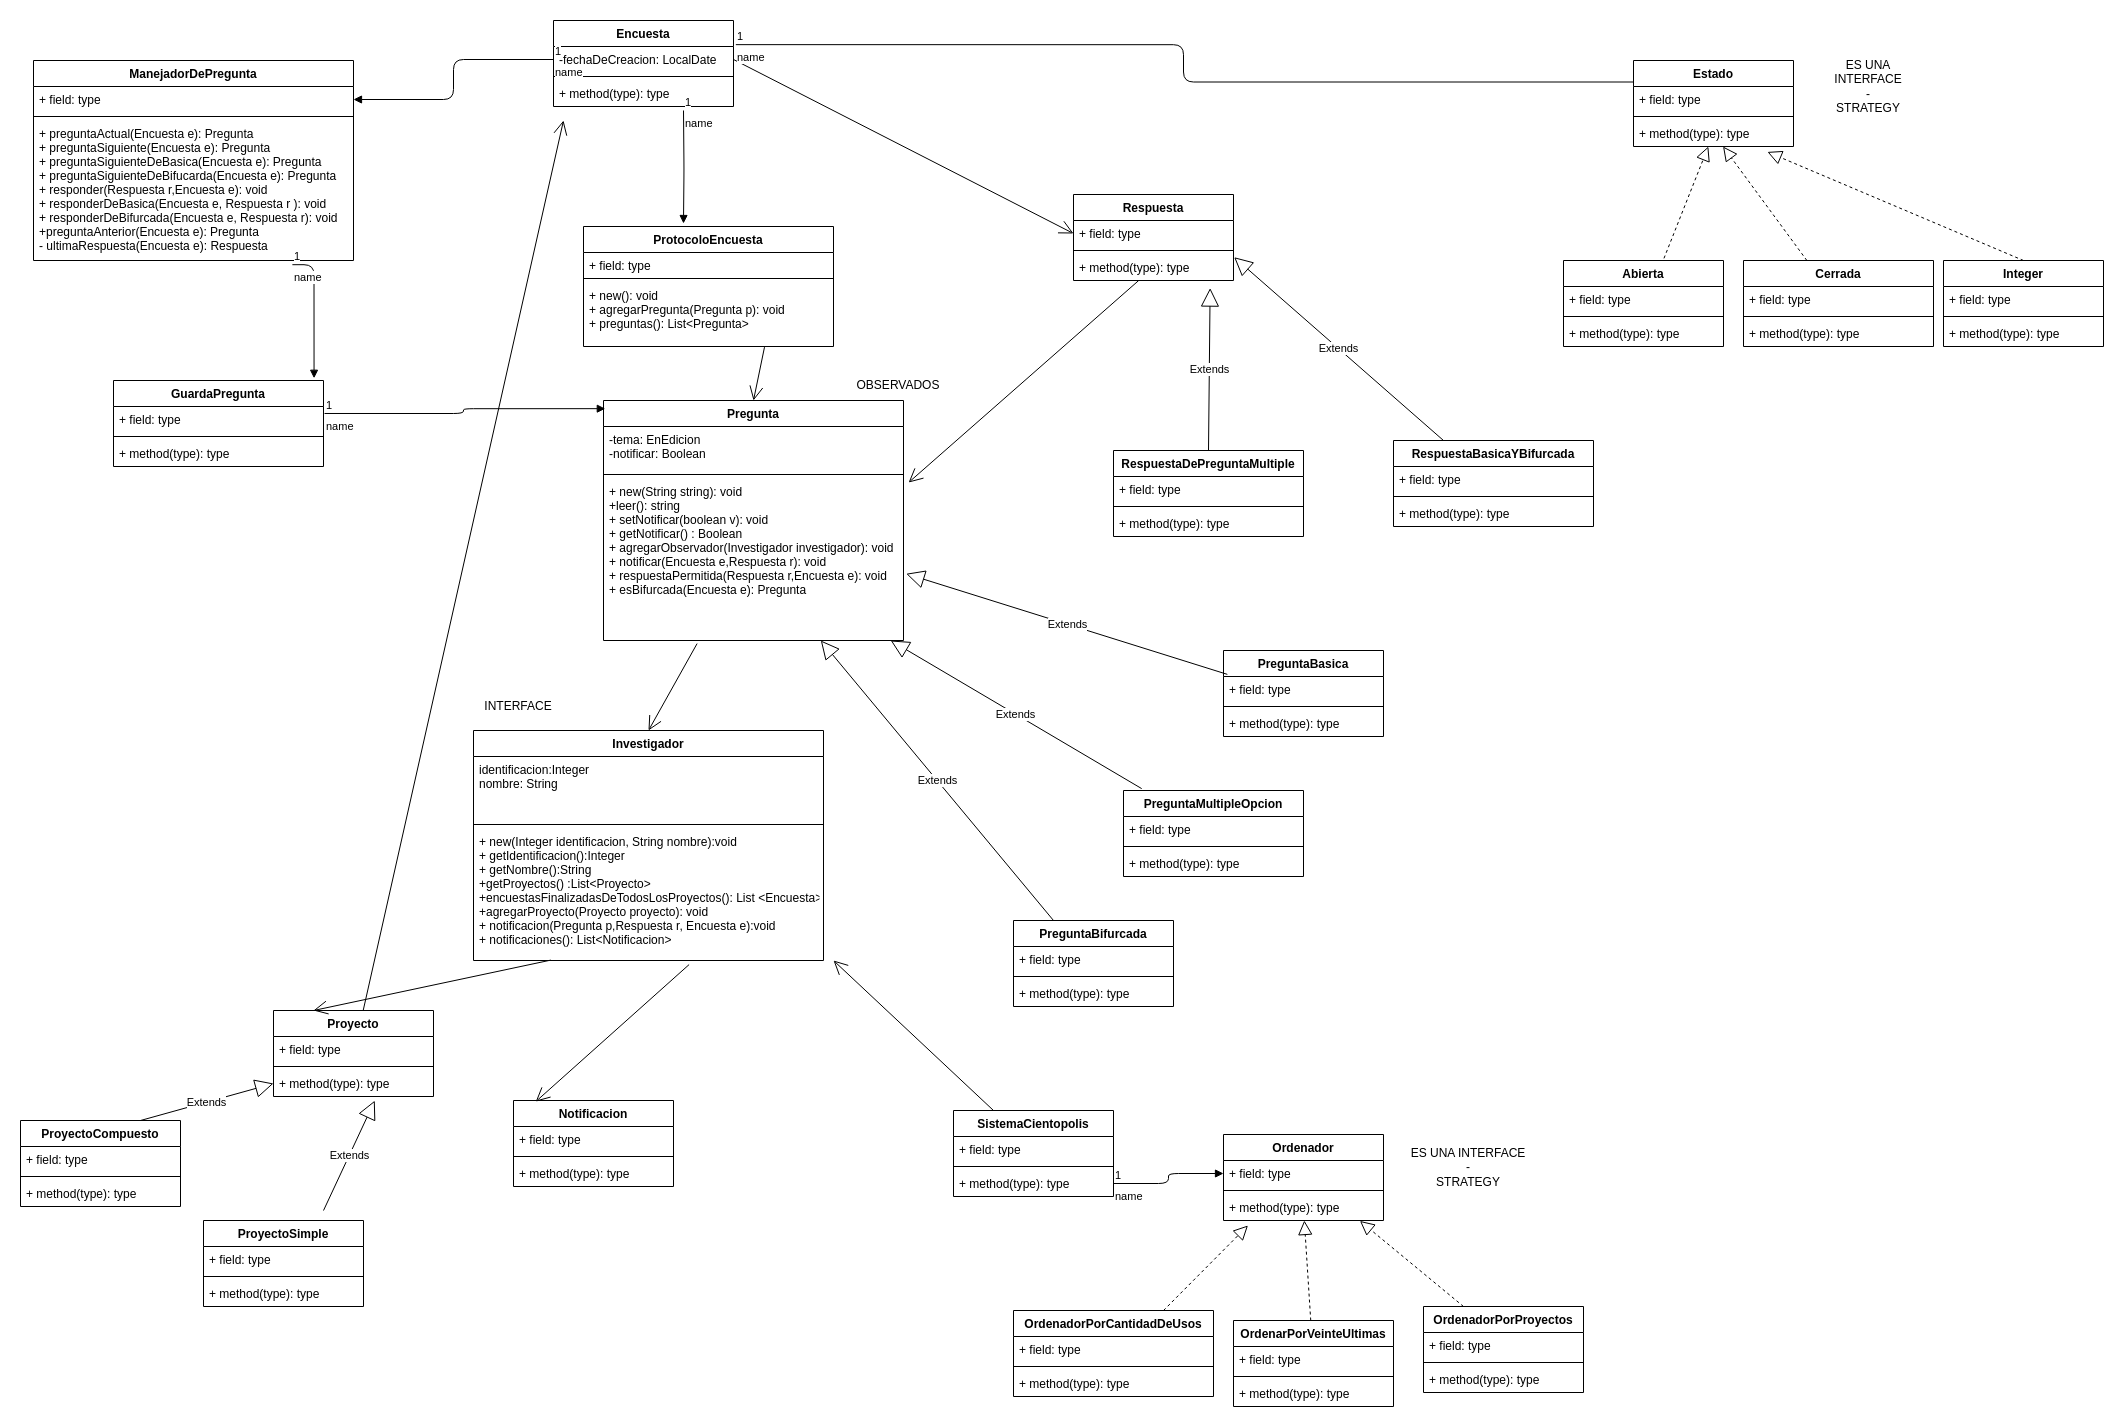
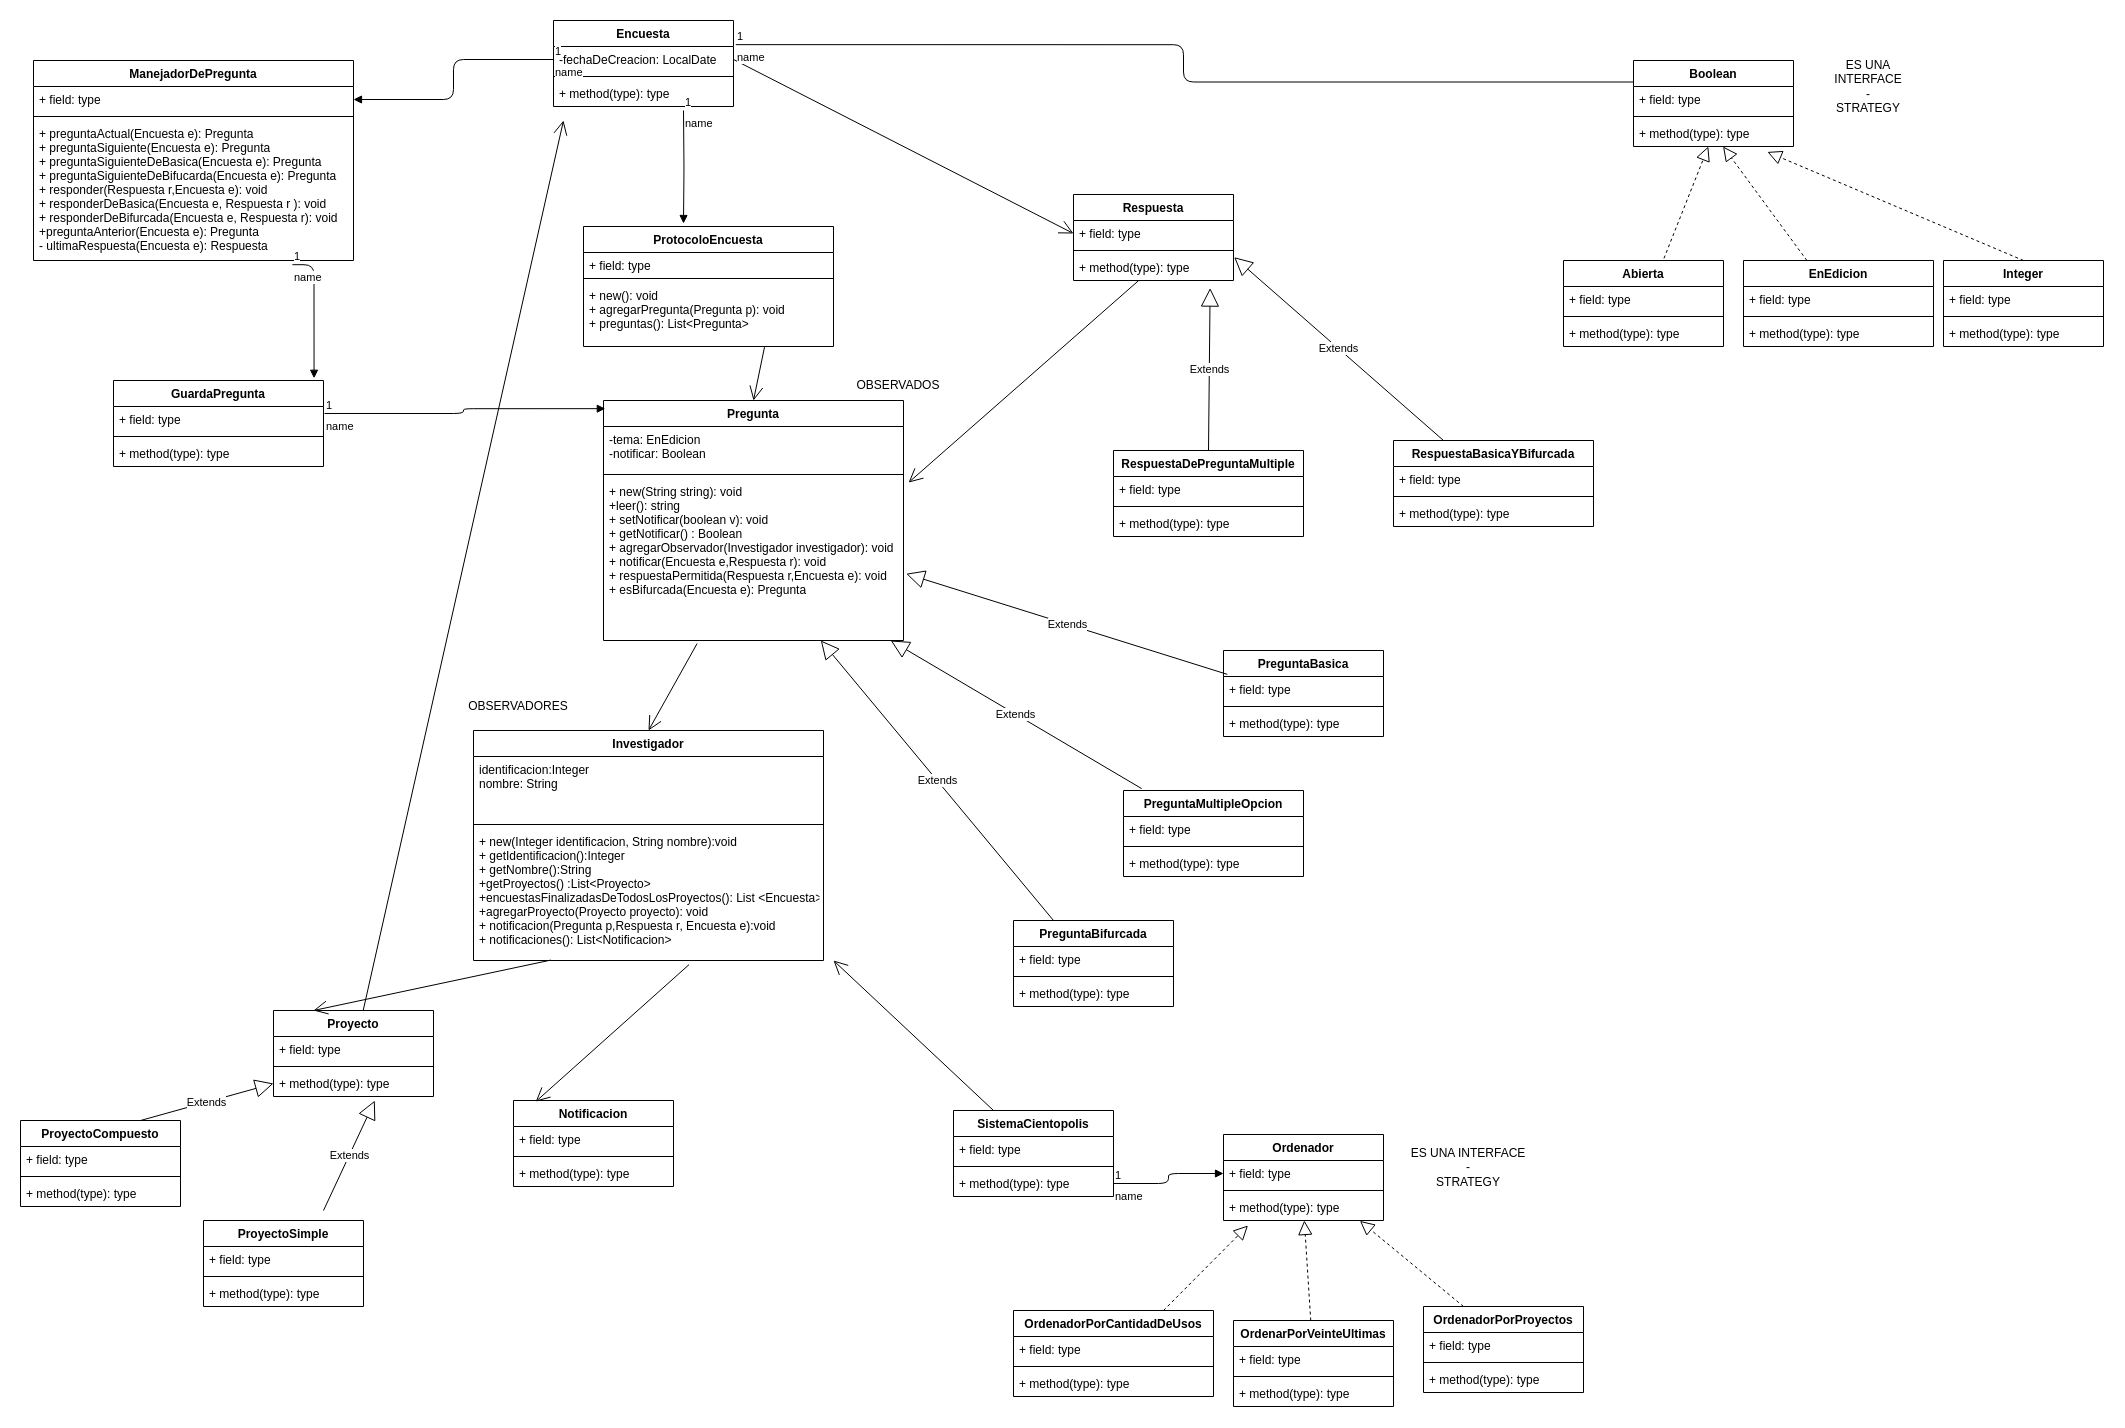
(1713, 74) -> (1713, 74)
(1838, 274) -> (1838, 274)
(519, 707) -> (519, 707)
